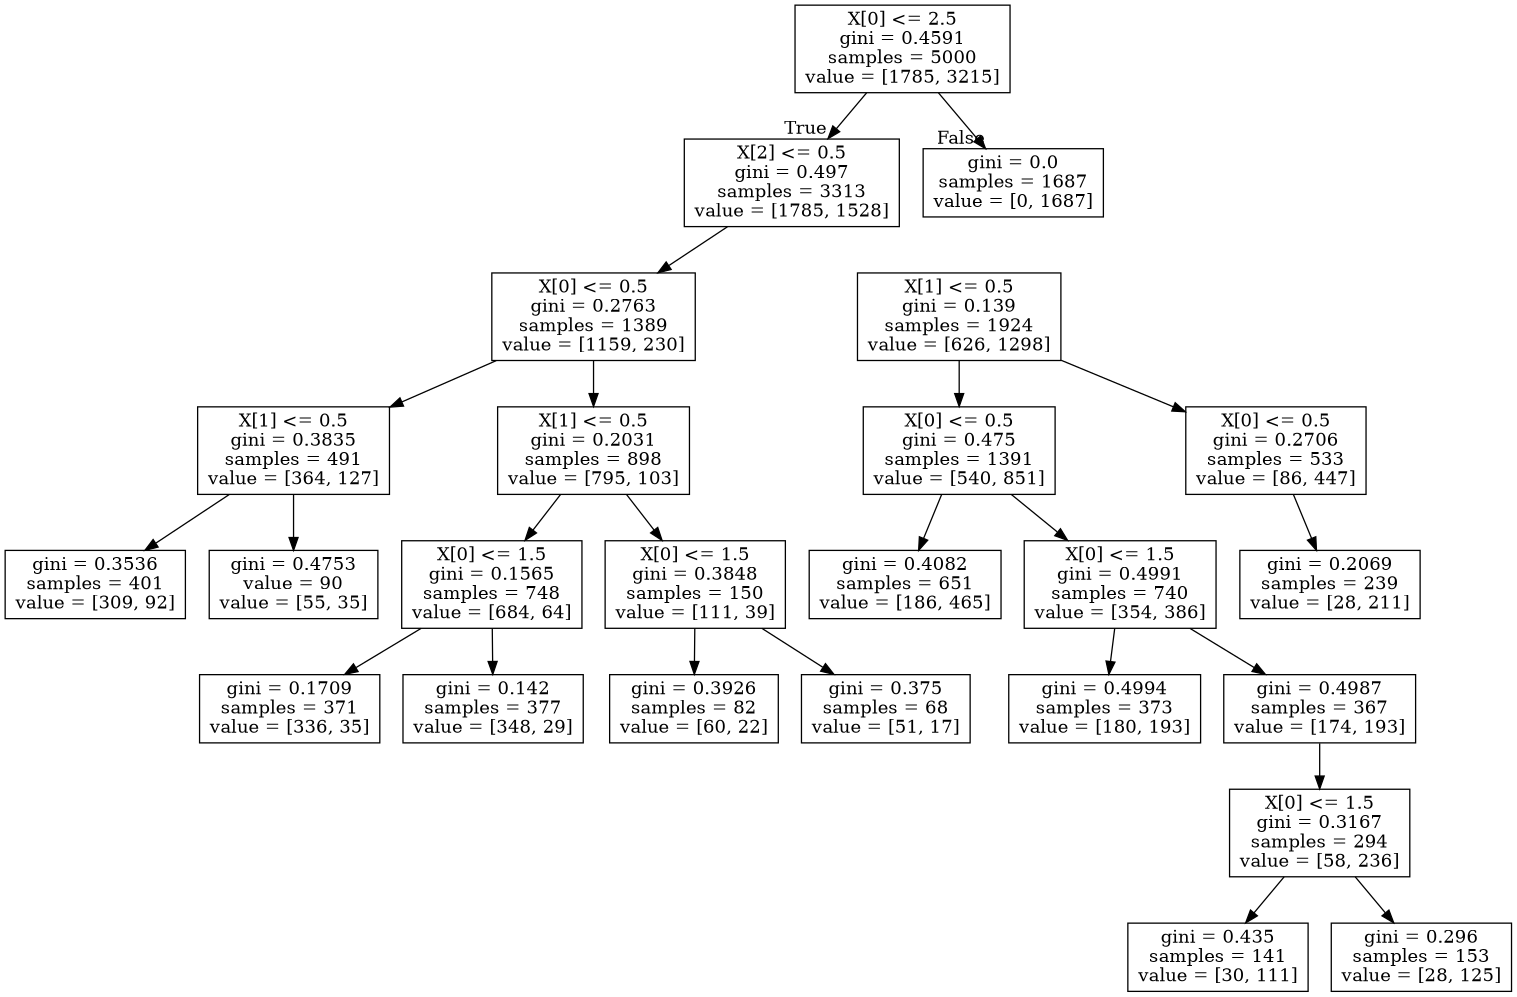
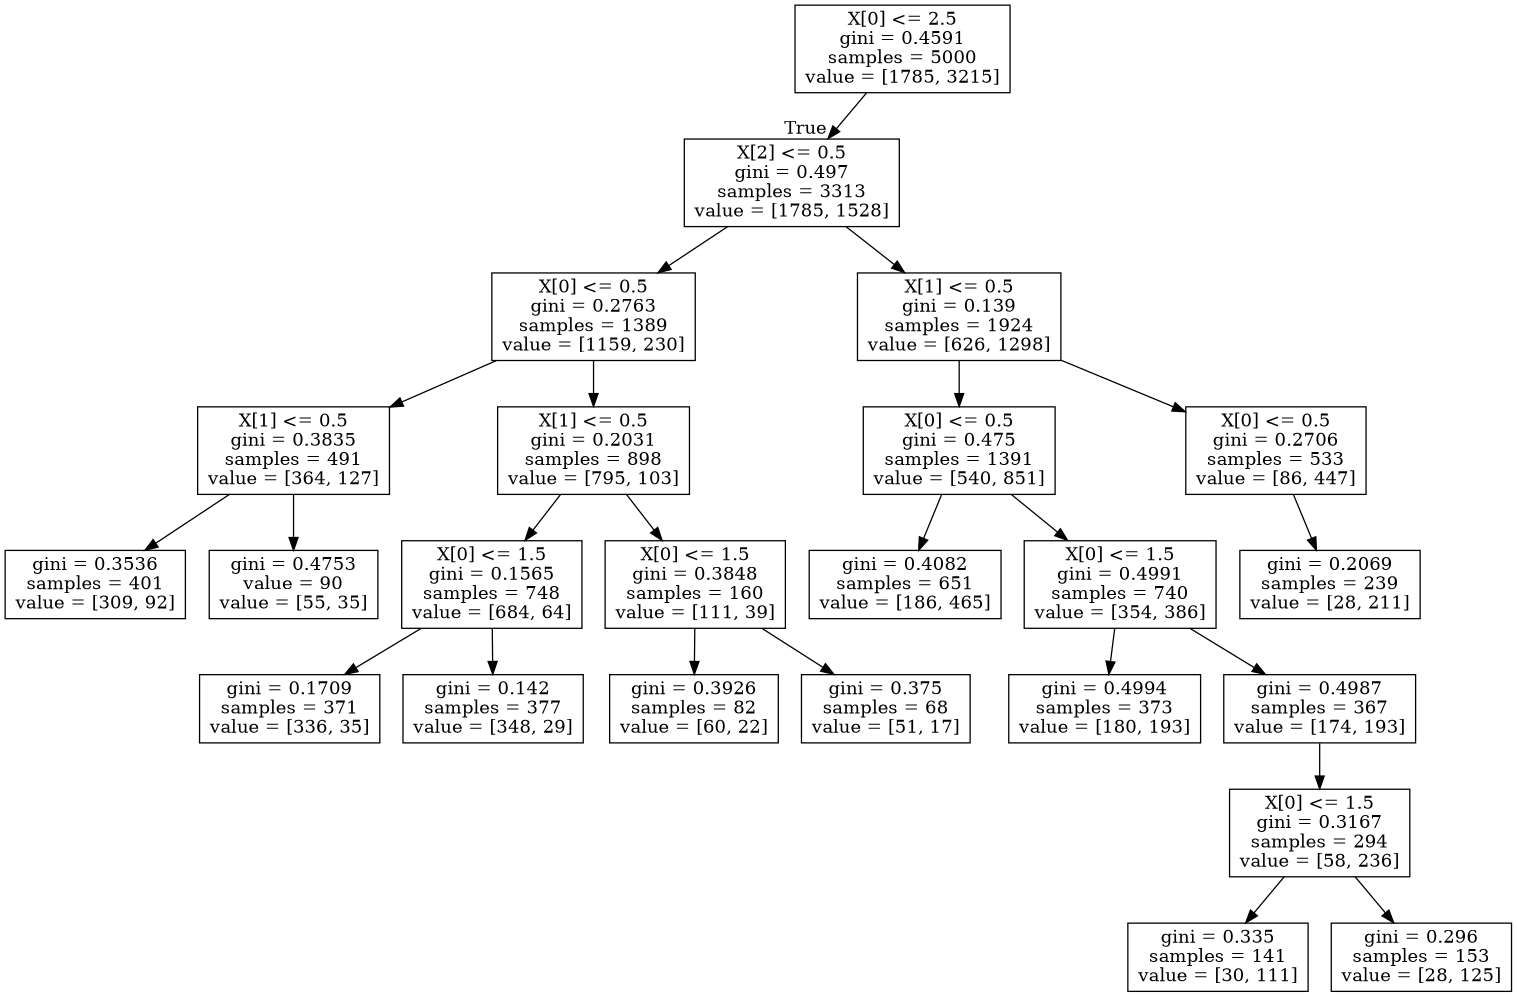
(1013, 183) -> none
none -> (870, 246)
(695, 585) -> (695, 585)
(1218, 957) -> (1218, 957)
